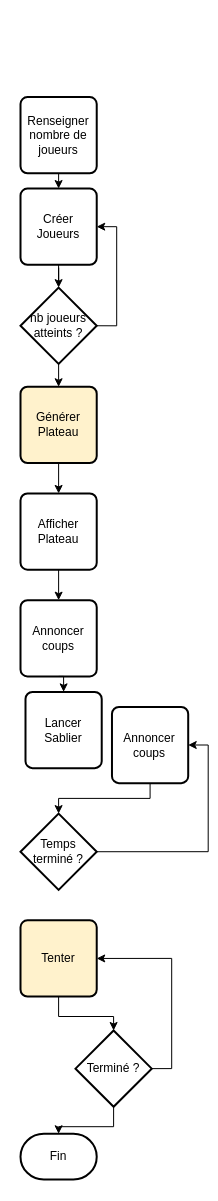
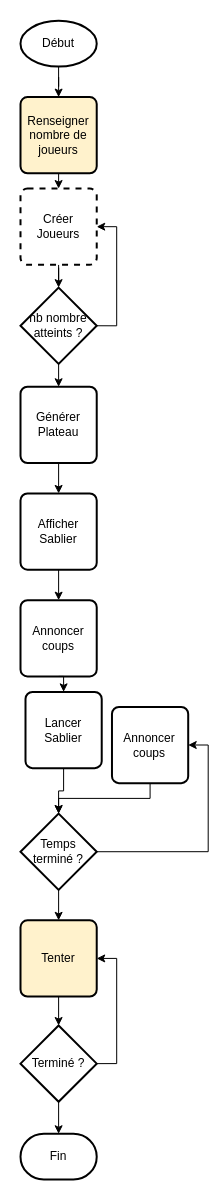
none -> (59, 44)
none -> (59, 86)
(59, 135) -> (59, 135)
(59, 227) -> (59, 227)
(59, 326) -> (59, 326)
(59, 425) -> (59, 425)
(59, 532) -> (59, 532)
none -> (64, 785)
none -> (59, 902)
(114, 1069) -> (59, 1064)
